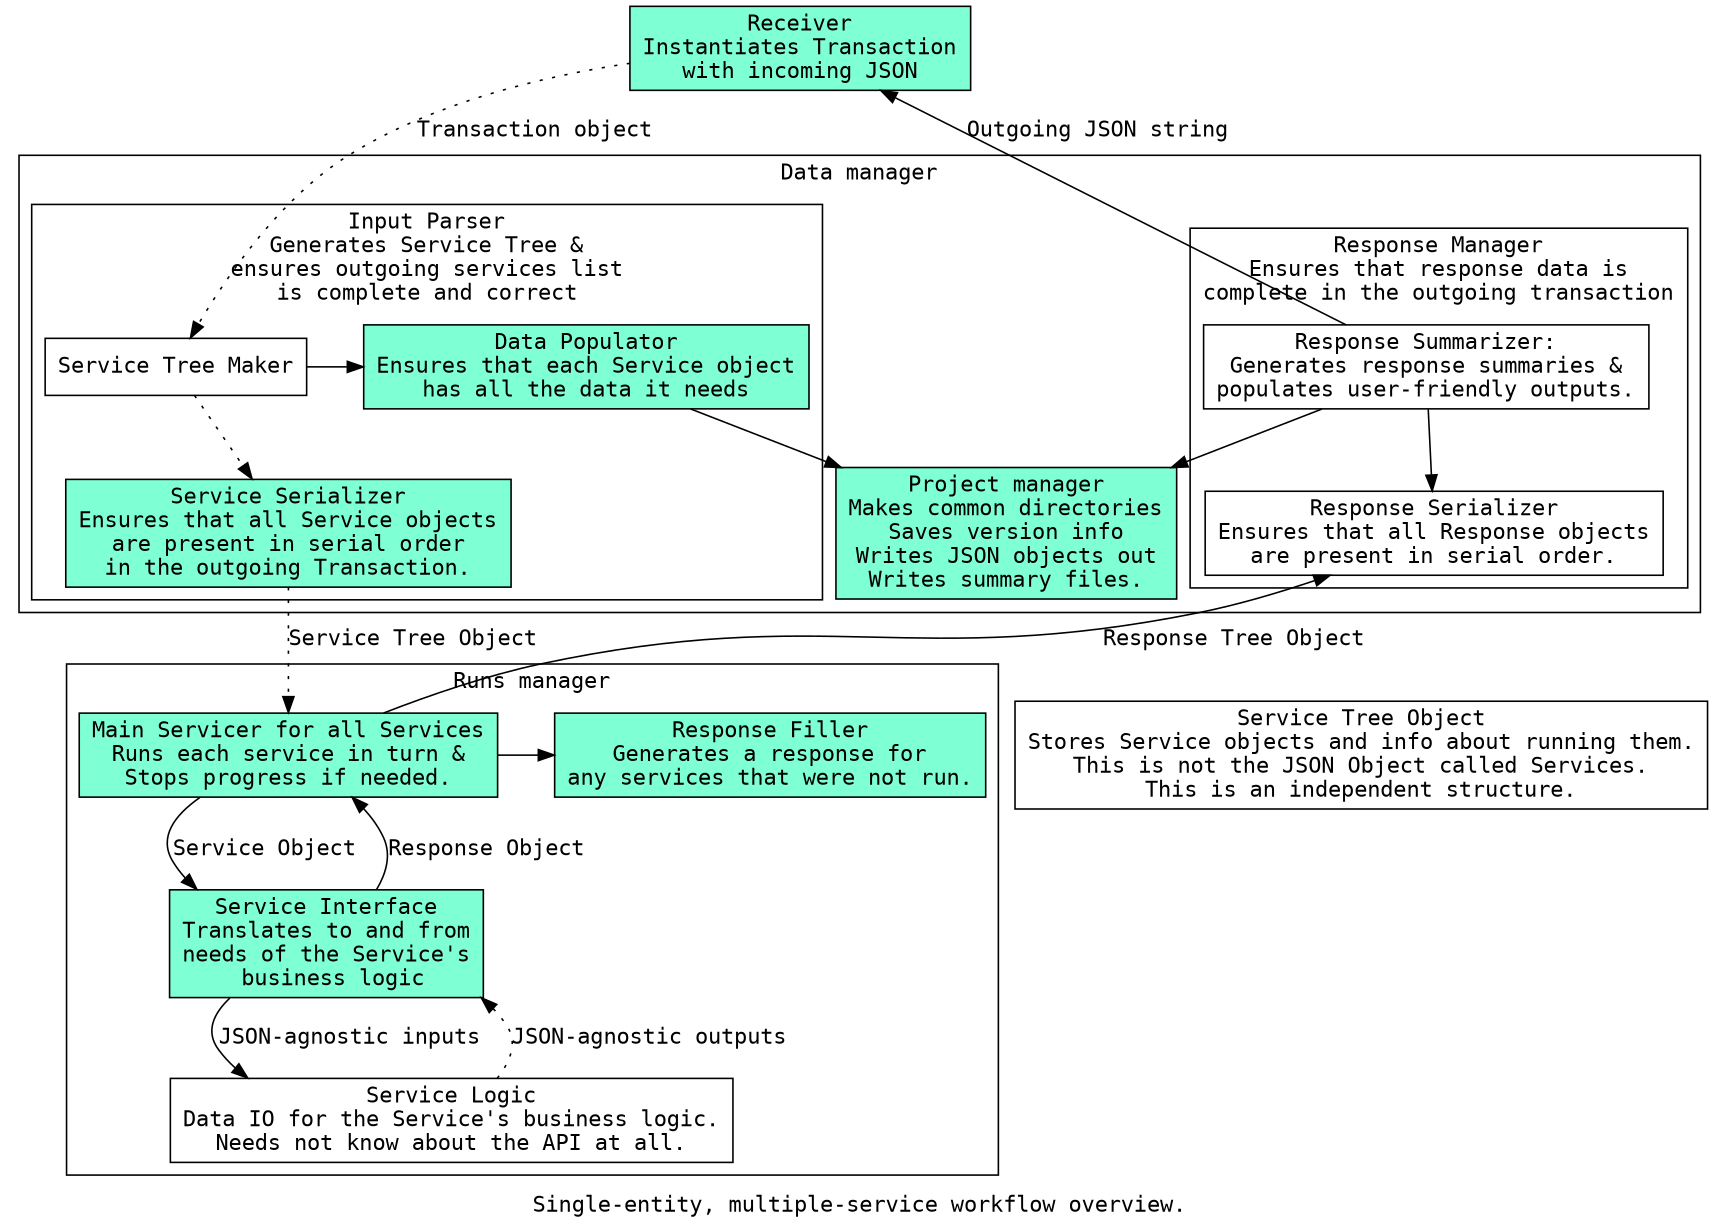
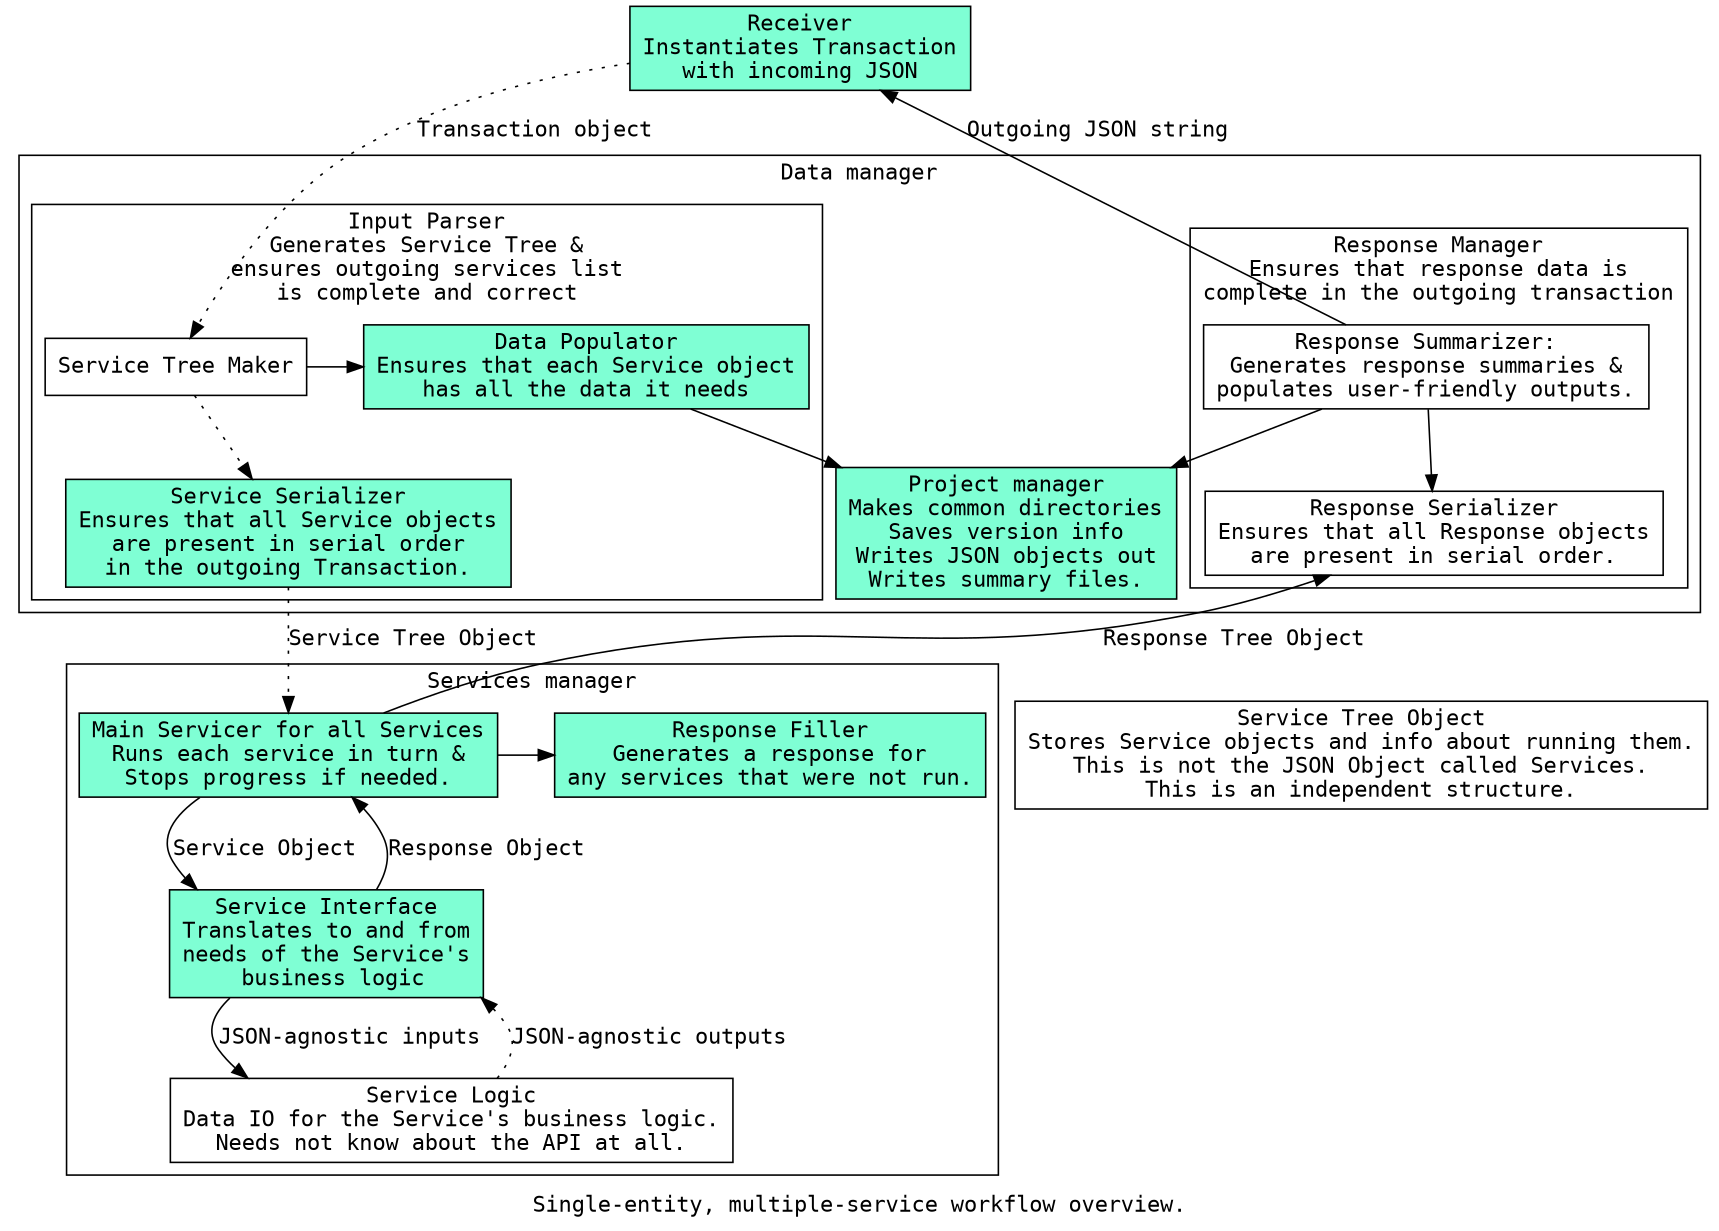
(532, 682) -> (532, 682)
